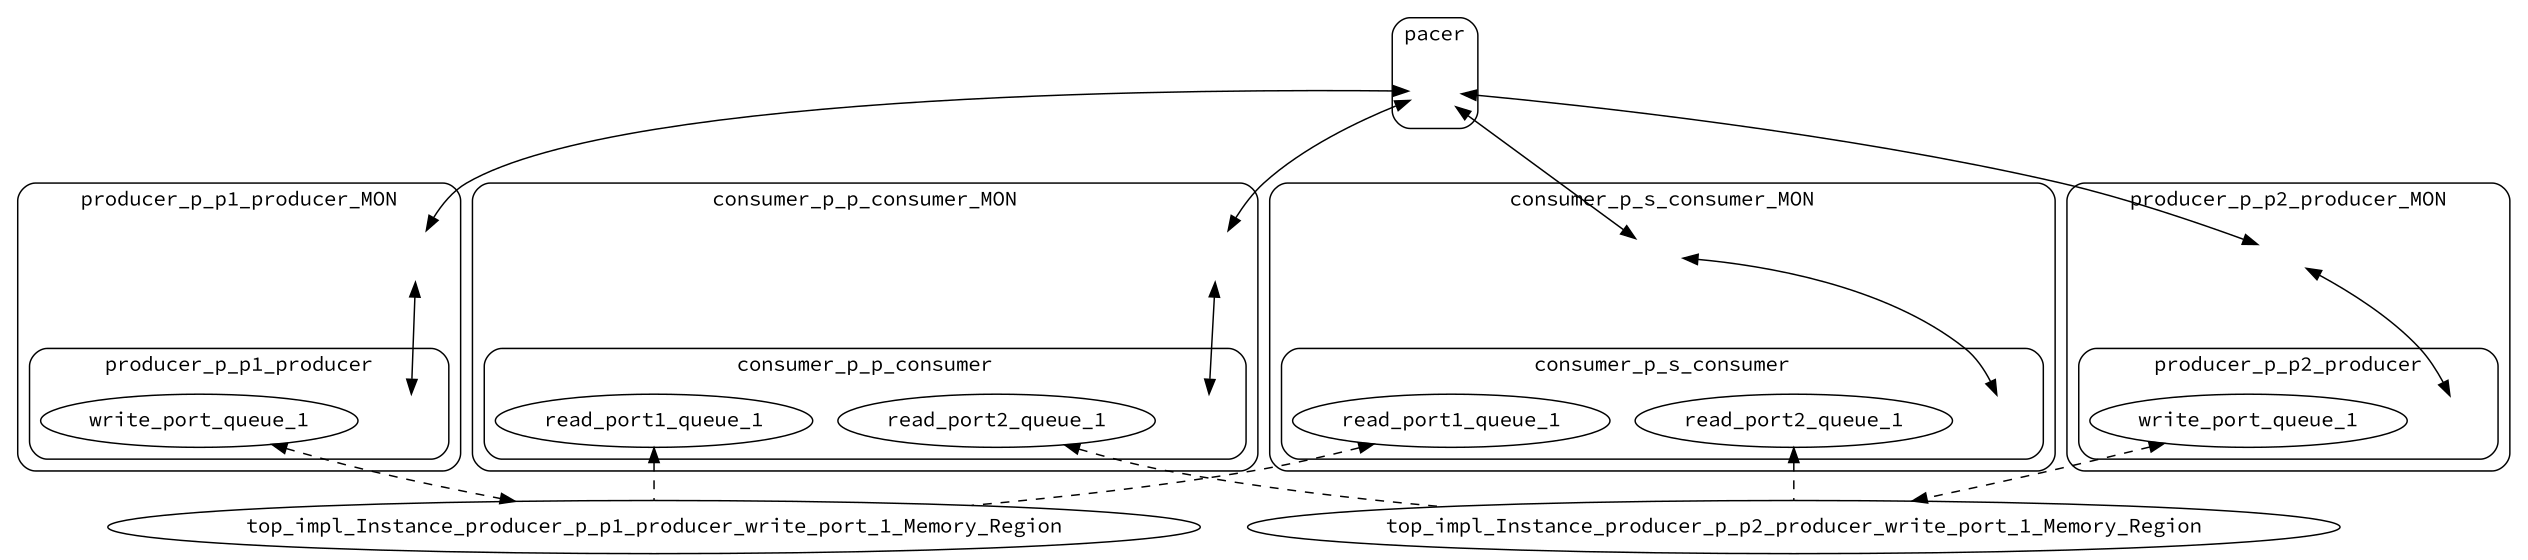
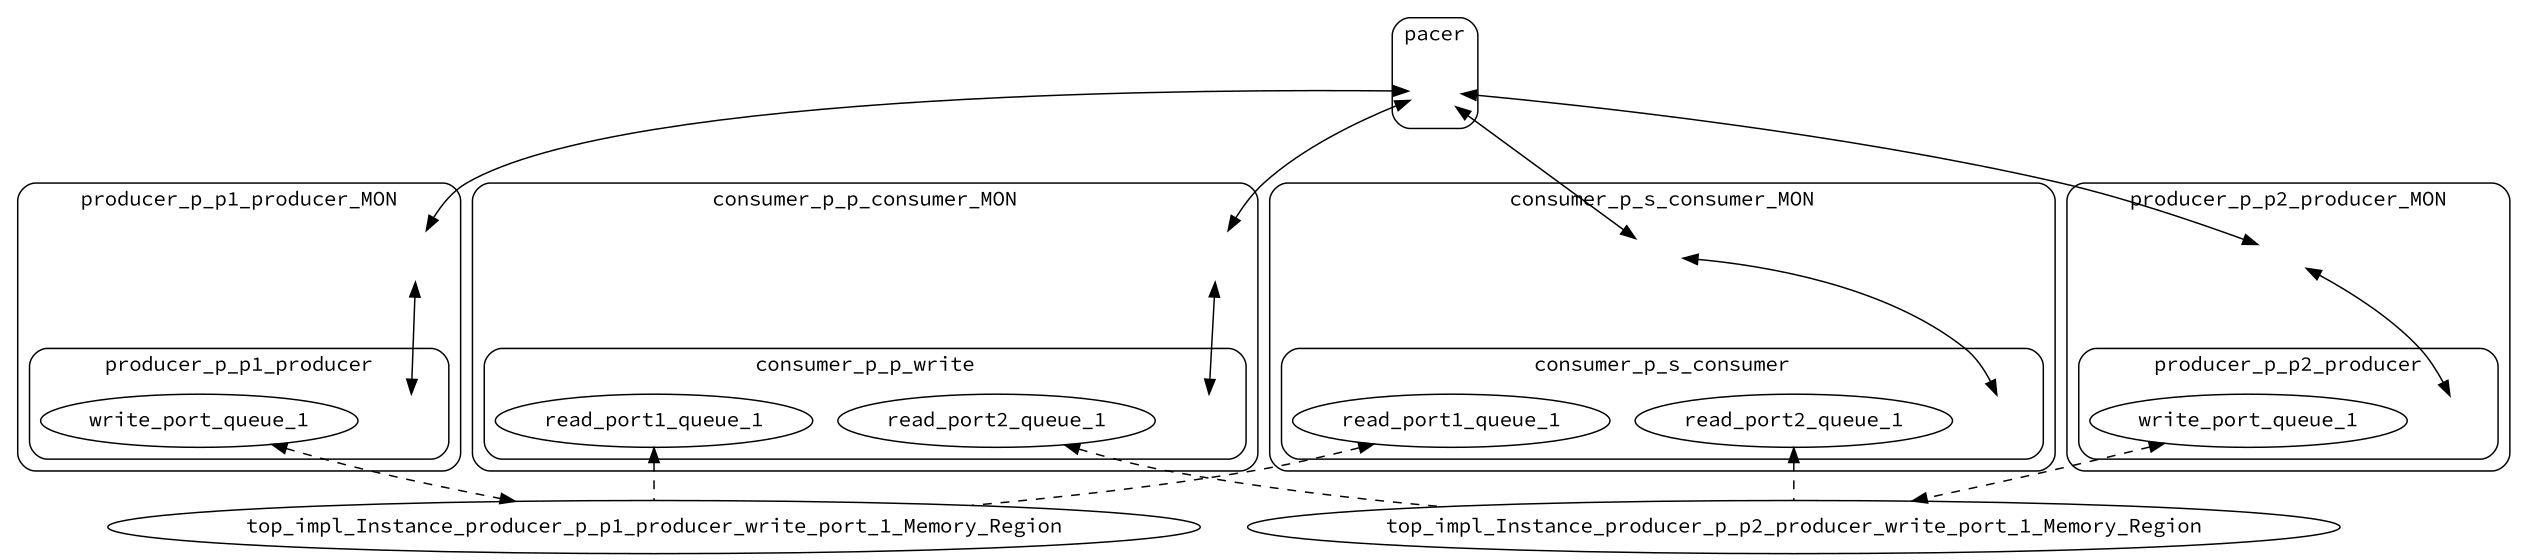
(865, 365) -> (865, 365)
